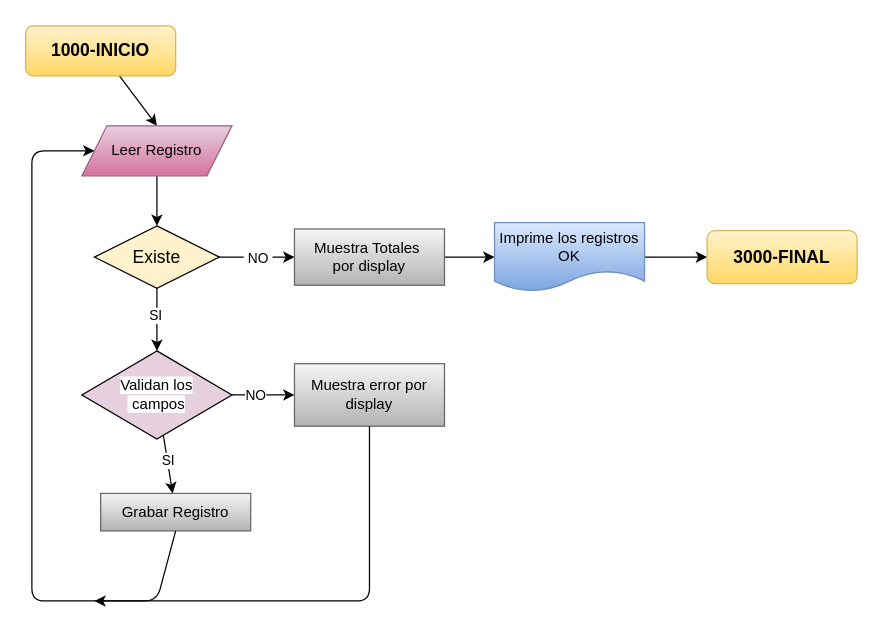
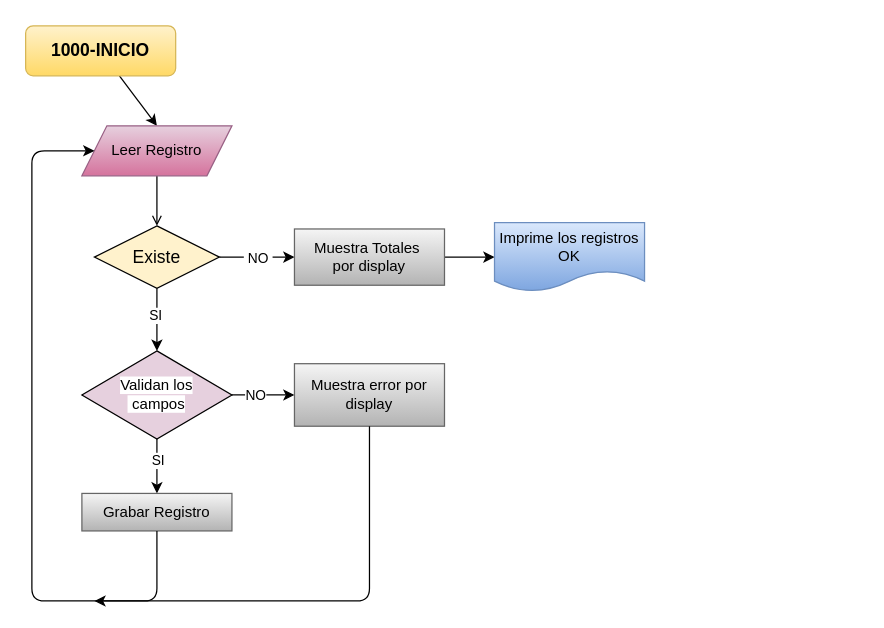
(157, 216) -> (157, 217)
(672, 257) -> none
(782, 257) -> none
(176, 512) -> (157, 512)
